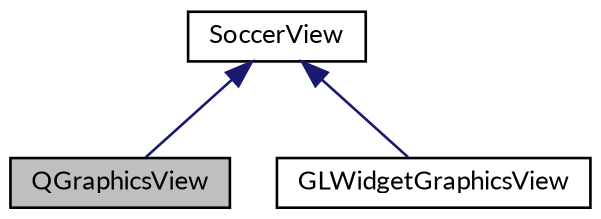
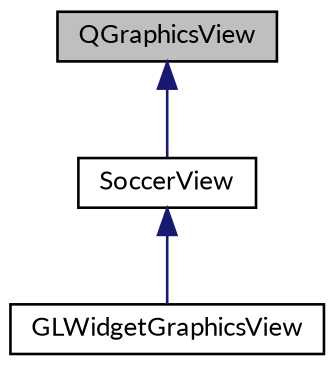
(189, 118) -> (167, 123)
